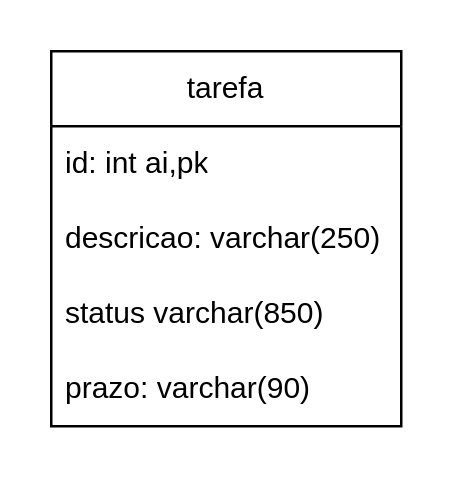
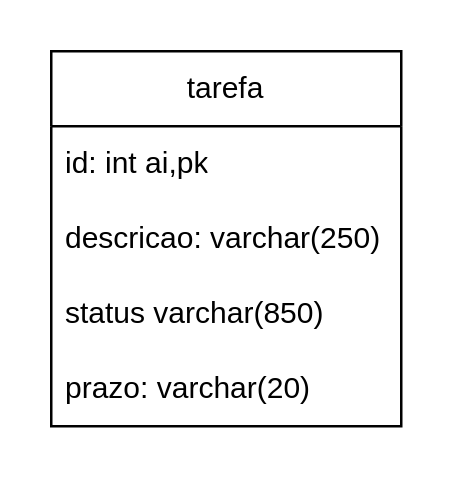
(210, 389) -> (210, 389)
